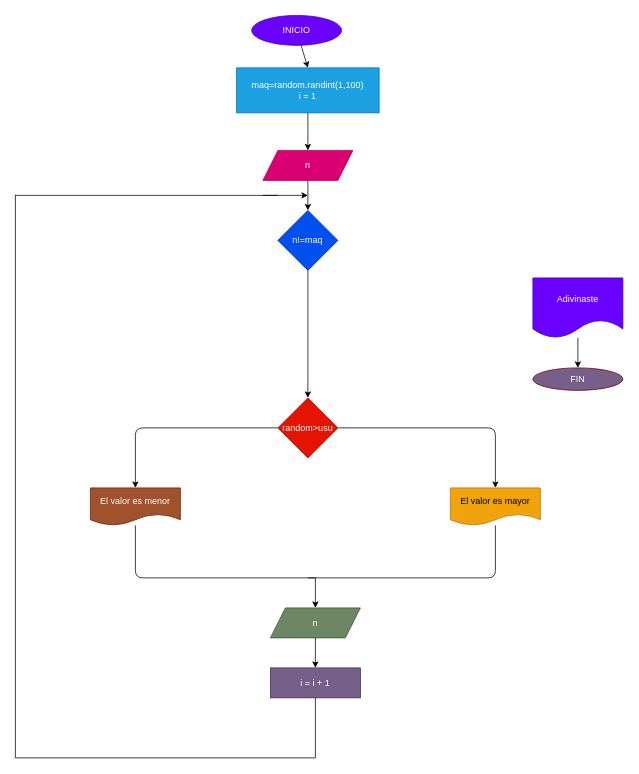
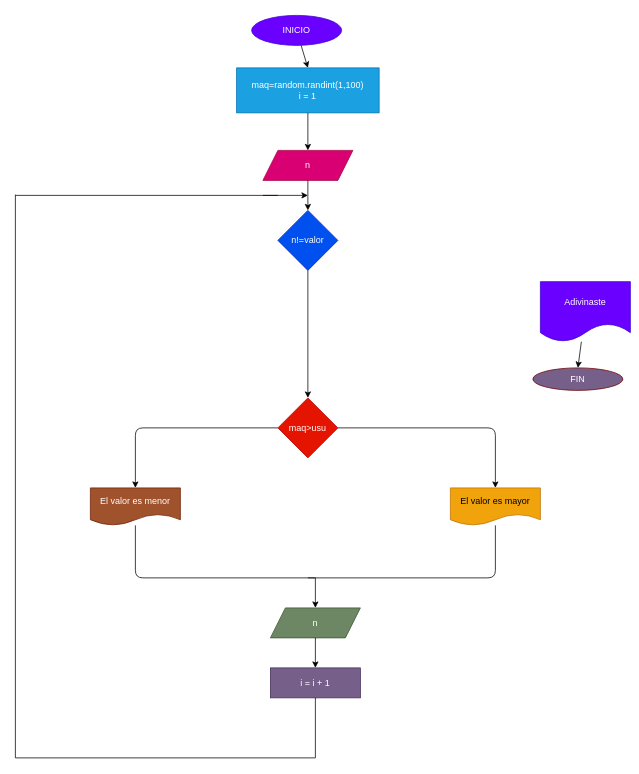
(308, 240) -> (308, 240)
(578, 308) -> (585, 312)
(308, 428) -> (308, 428)
